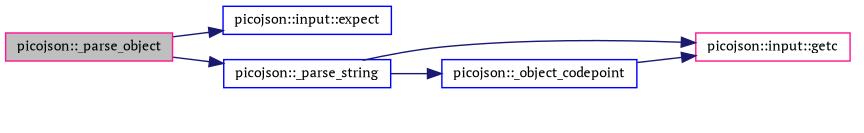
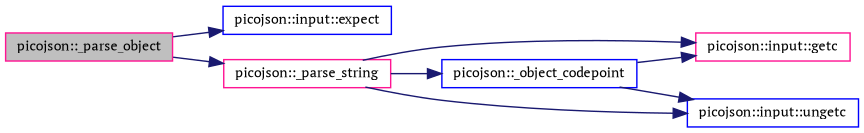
(307, 74) -> (307, 74)
none -> (773, 113)
